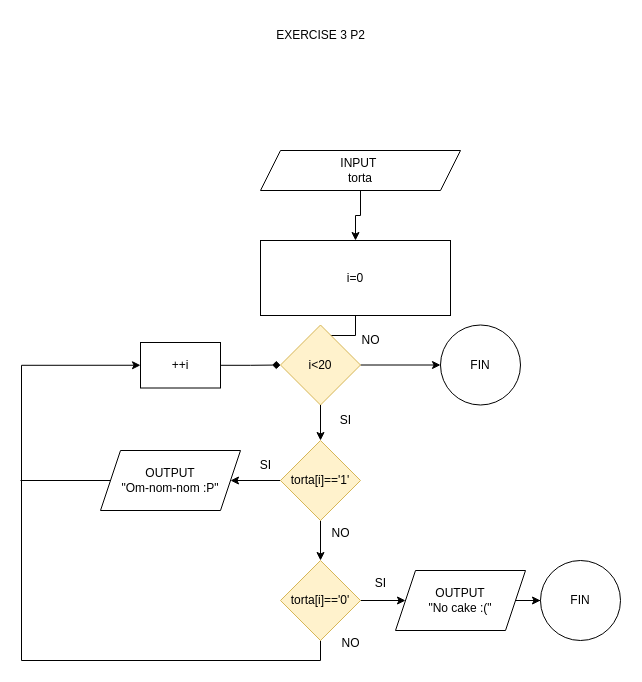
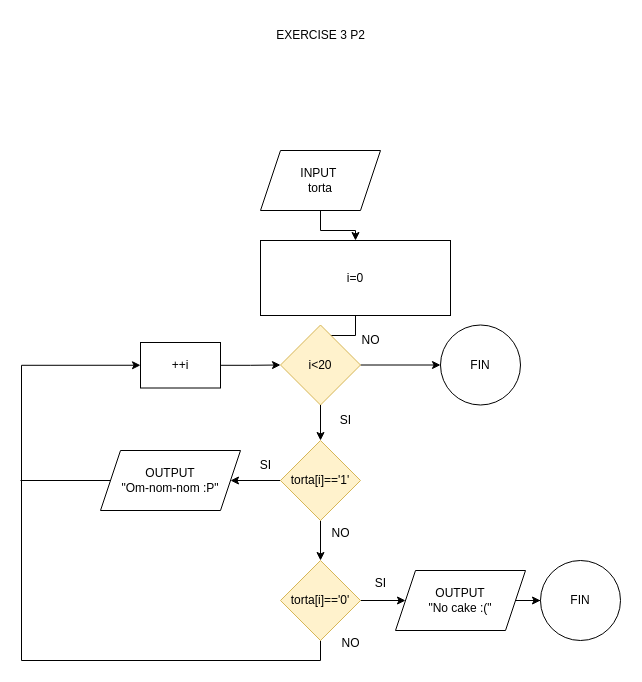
(361, 171) -> (321, 181)
(271, 365) -> (272, 365)
